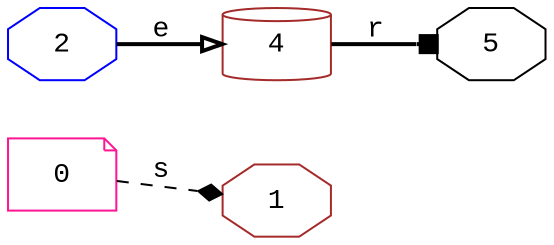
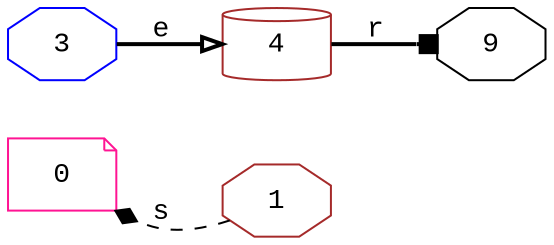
(62, 44) -> (62, 44)
(491, 44) -> (491, 44)
(157, 186) -> (183, 230)
